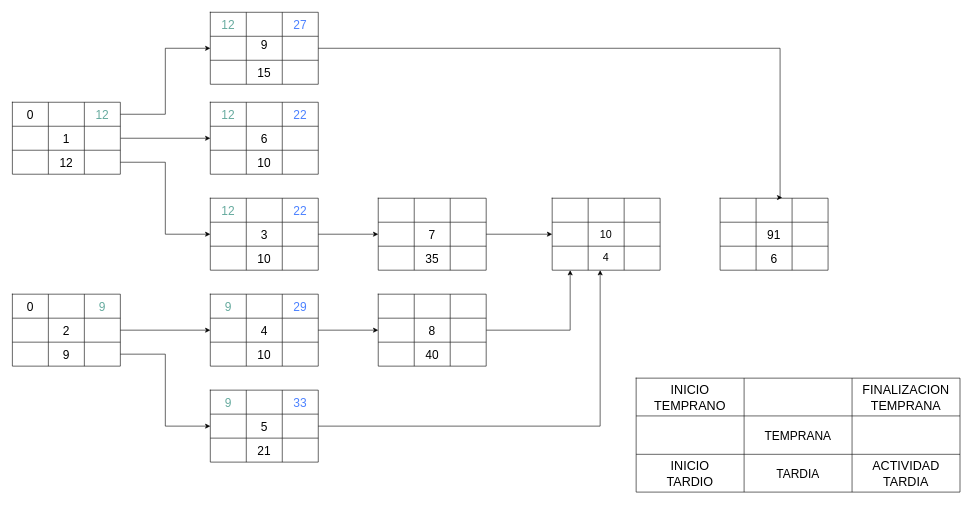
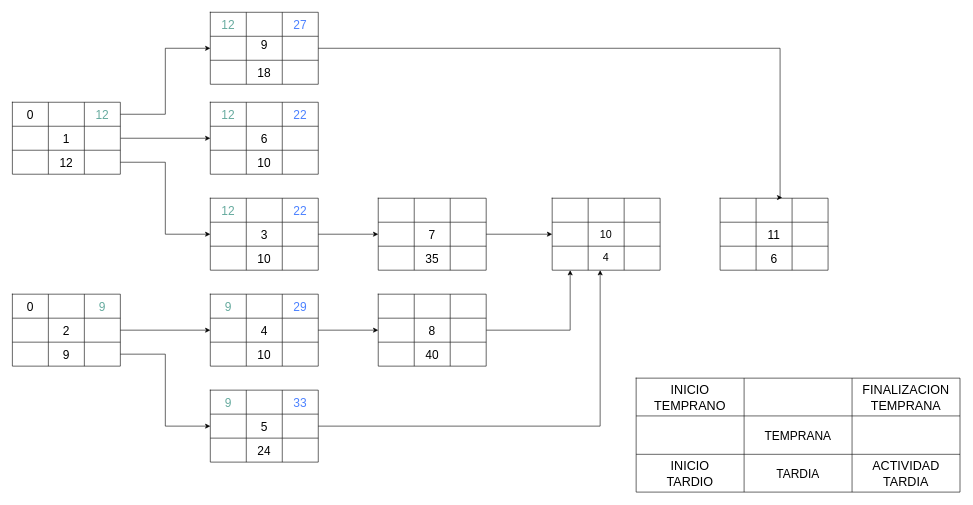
(264, 72) -> (264, 72)
(774, 234) -> (774, 234)
(264, 450) -> (264, 450)
